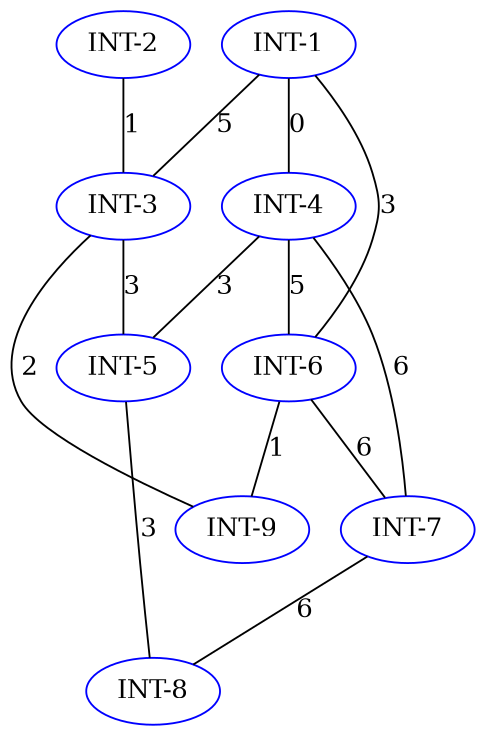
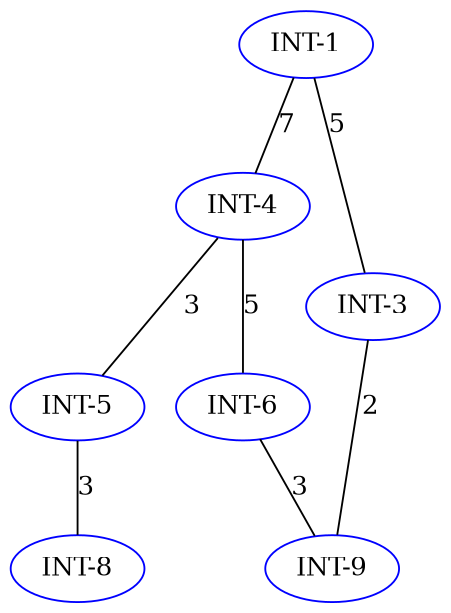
(123, 45) -> none
(298, 125) -> (288, 125)
(379, 206) -> none
(123, 287) -> none
(278, 449) -> (301, 488)
(408, 530) -> none
